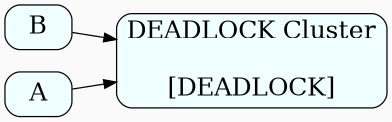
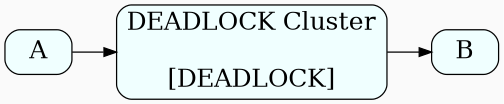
(88, 35) -> (403, 52)
